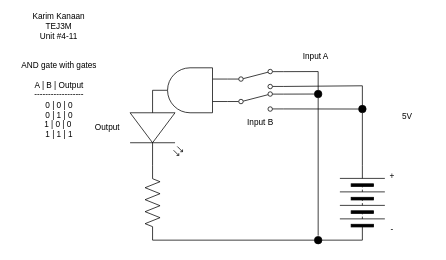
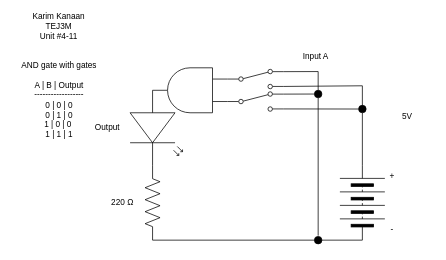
(261, 123) -> none
none -> (123, 203)
